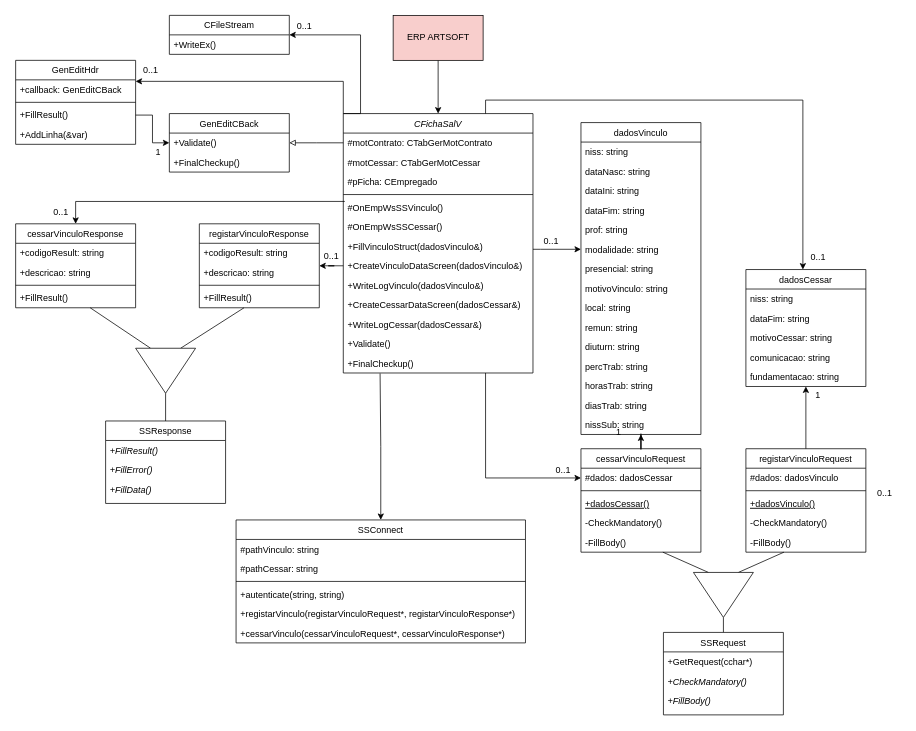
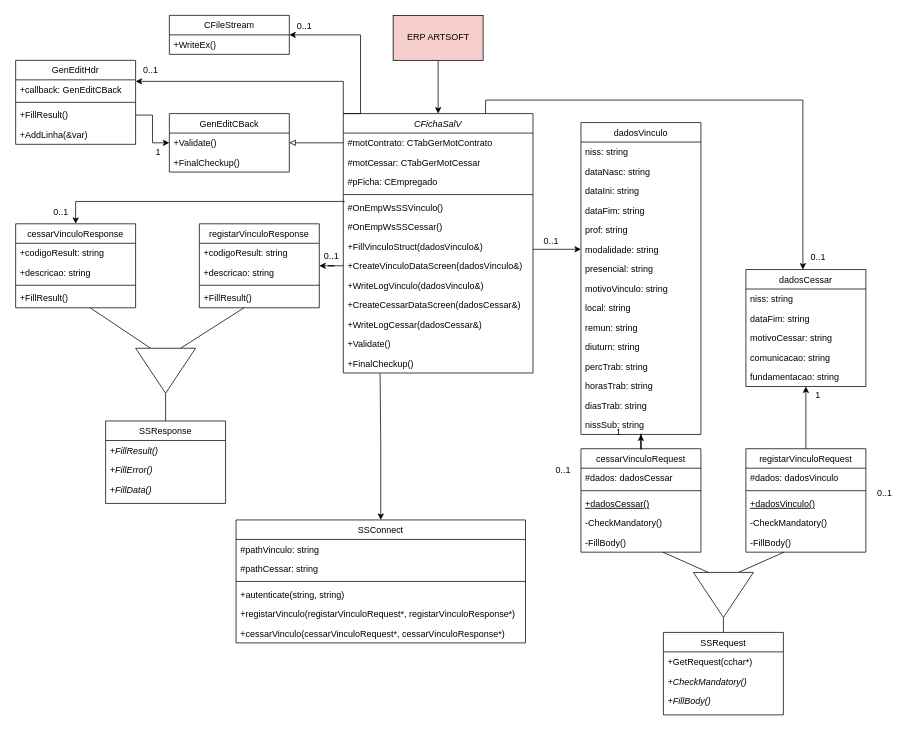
(485, 428) -> none
